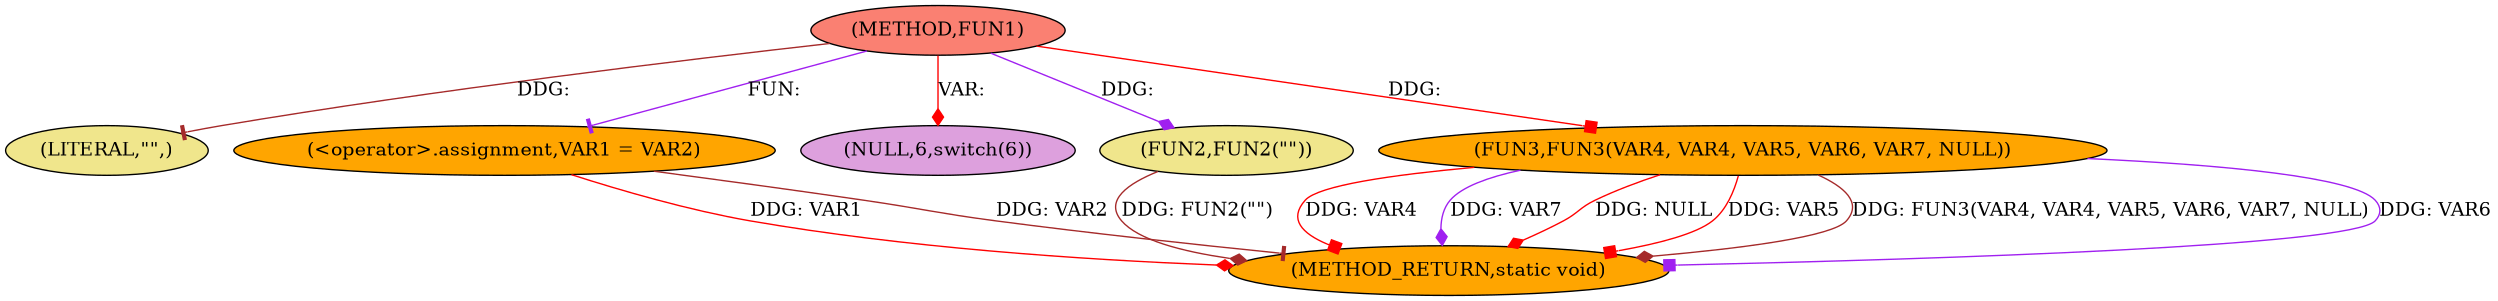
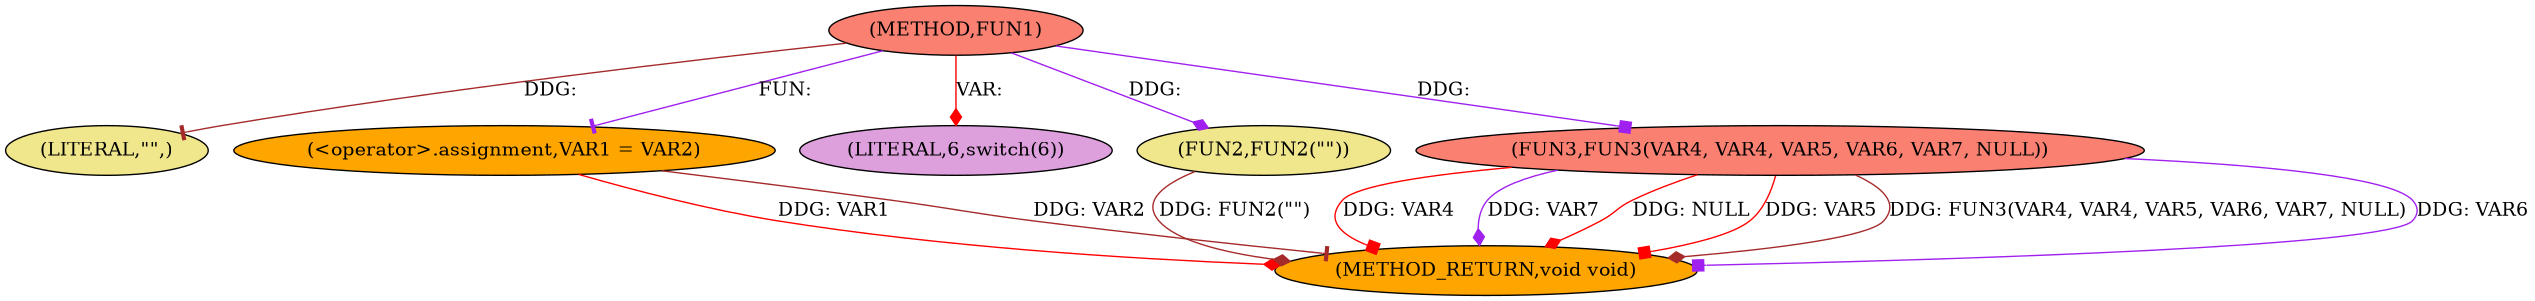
(1309, 86) -> (1336, 86)
(938, 150) -> (956, 150)
(1743, 150) -> (1780, 150)
(1449, 271) -> (1486, 271)
